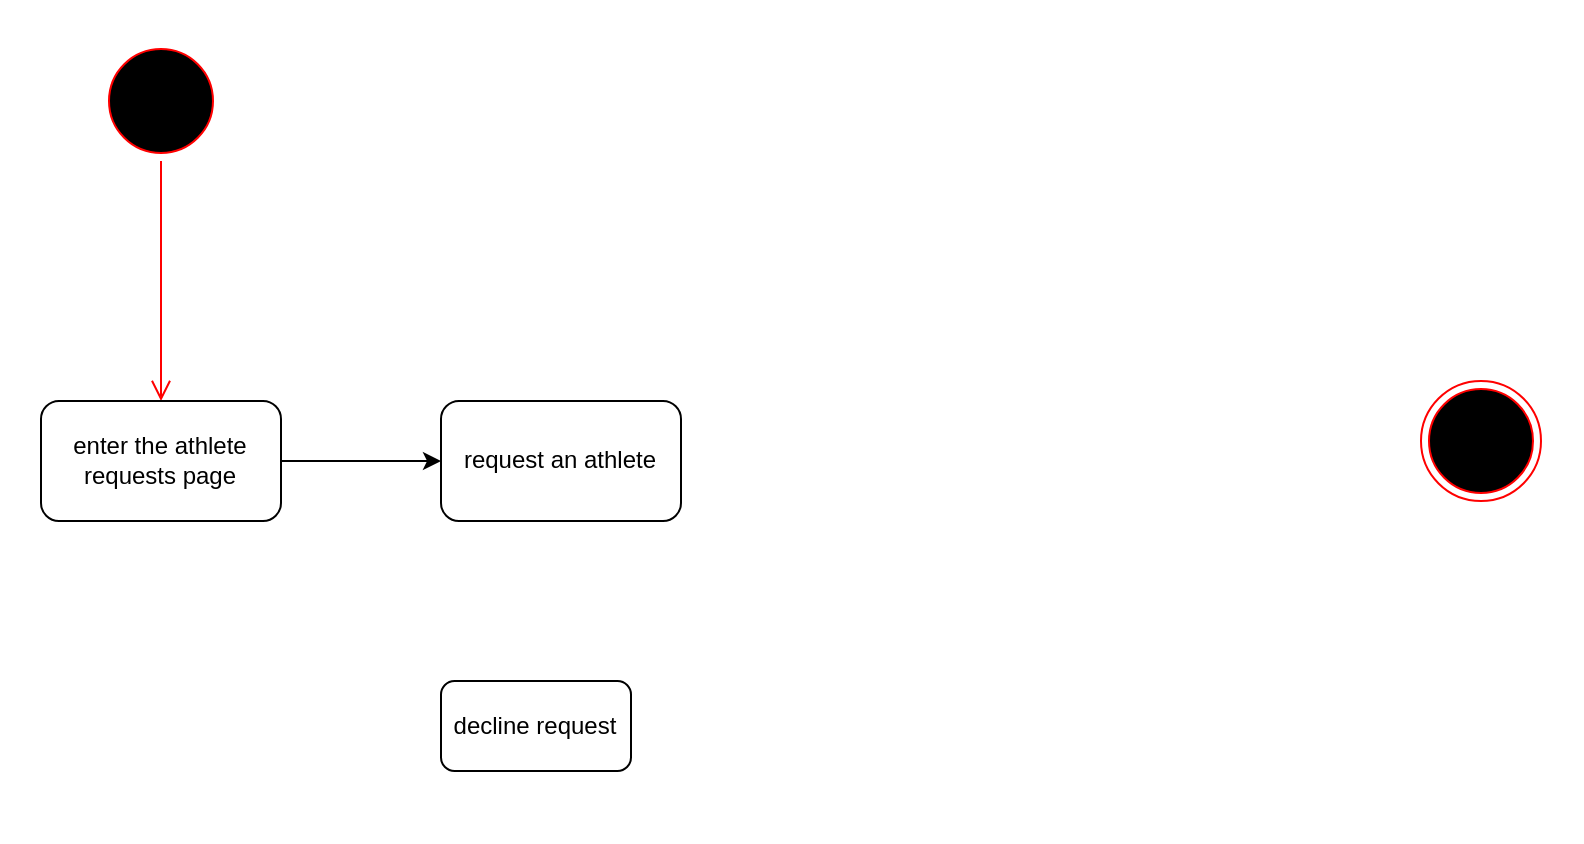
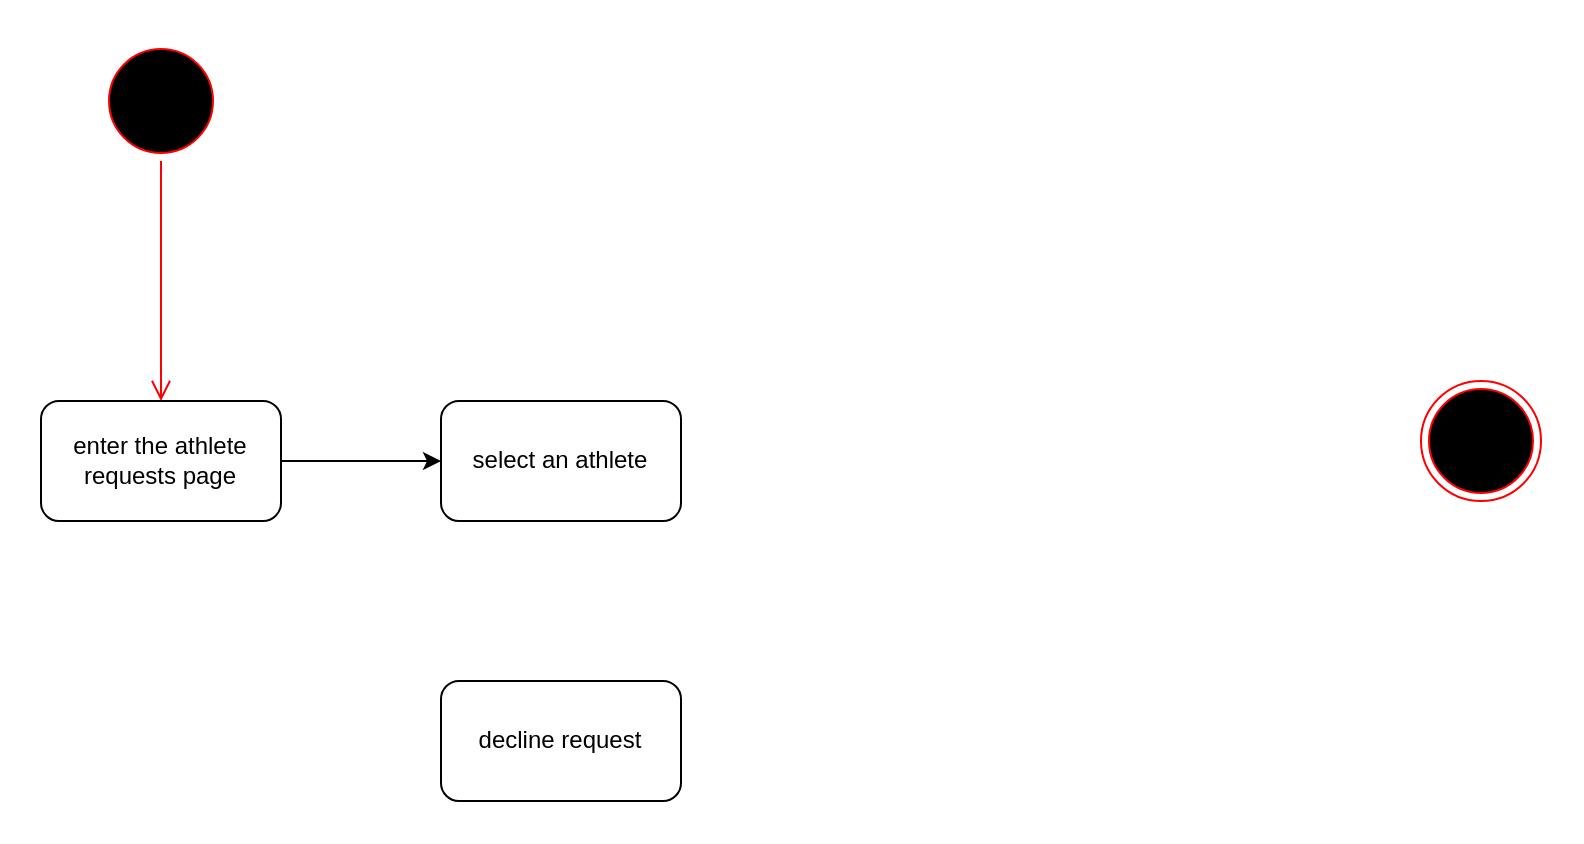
(561, 461) -> (561, 461)
(536, 726) -> (561, 741)
